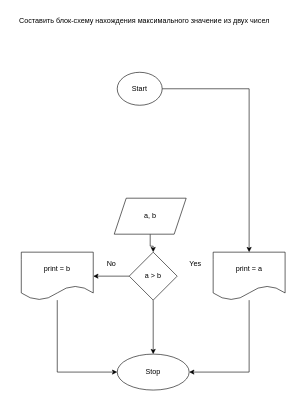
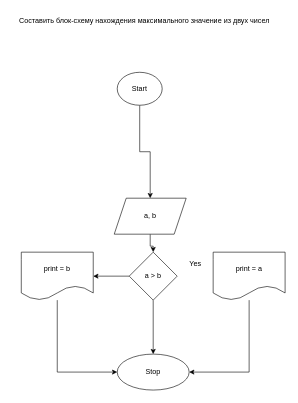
(249, 246) -> (140, 151)
(111, 264) -> none
